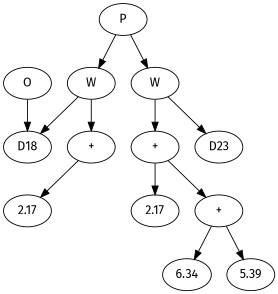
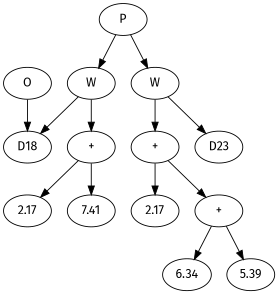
none -> (91, 211)
